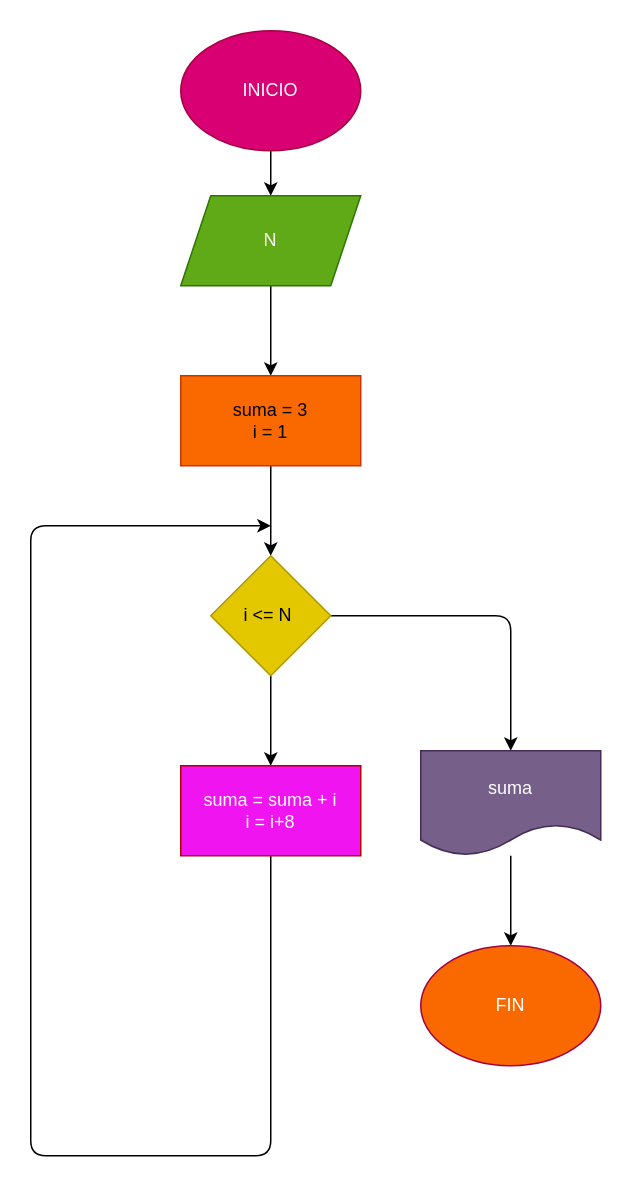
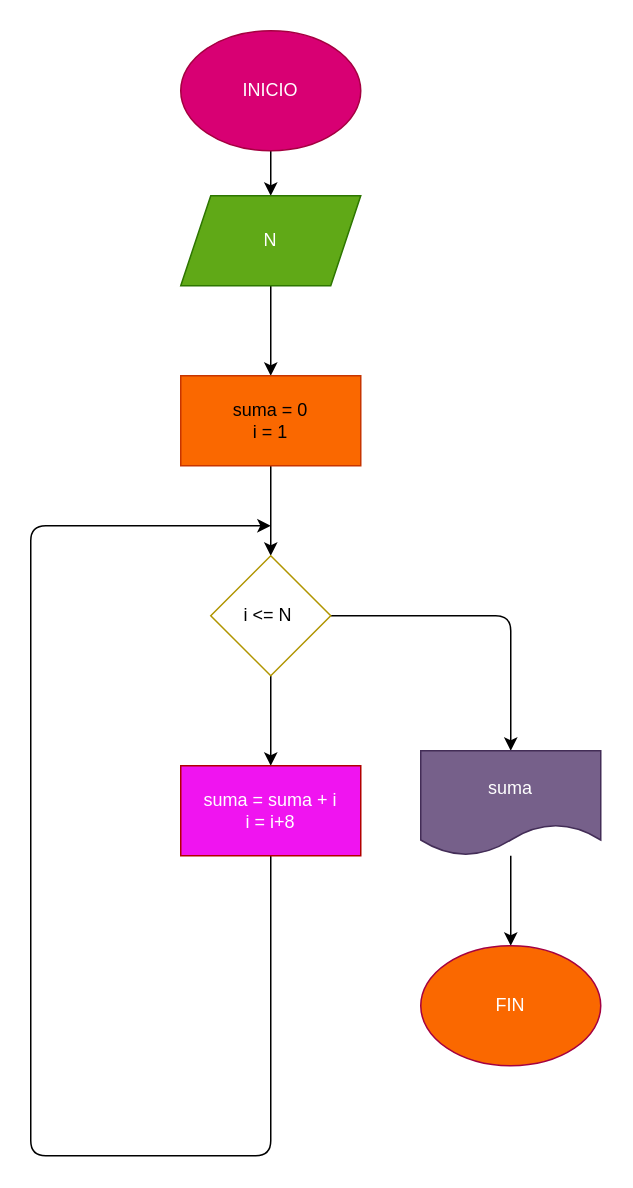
(271, 421) -> (271, 421)
(271, 616) -> (271, 616)
